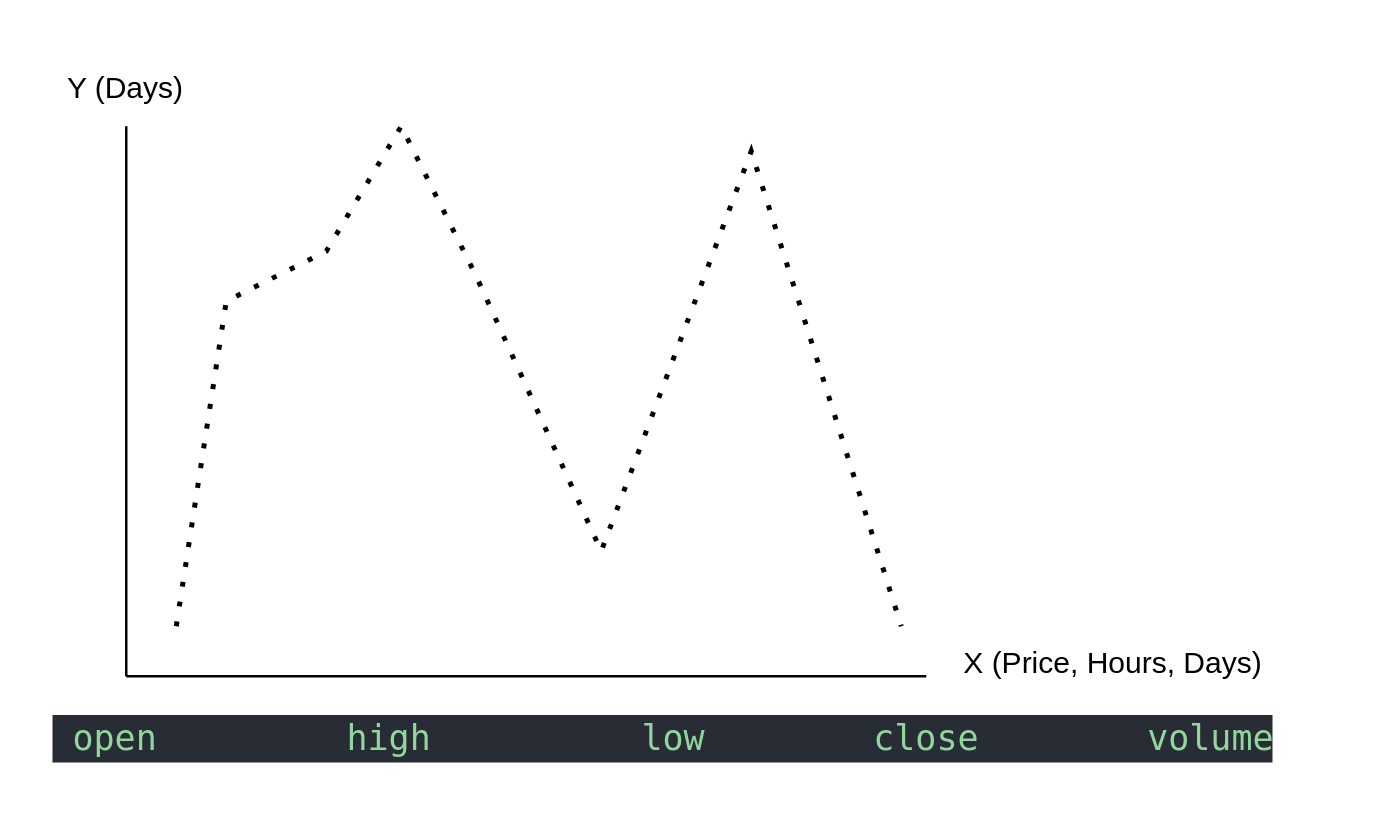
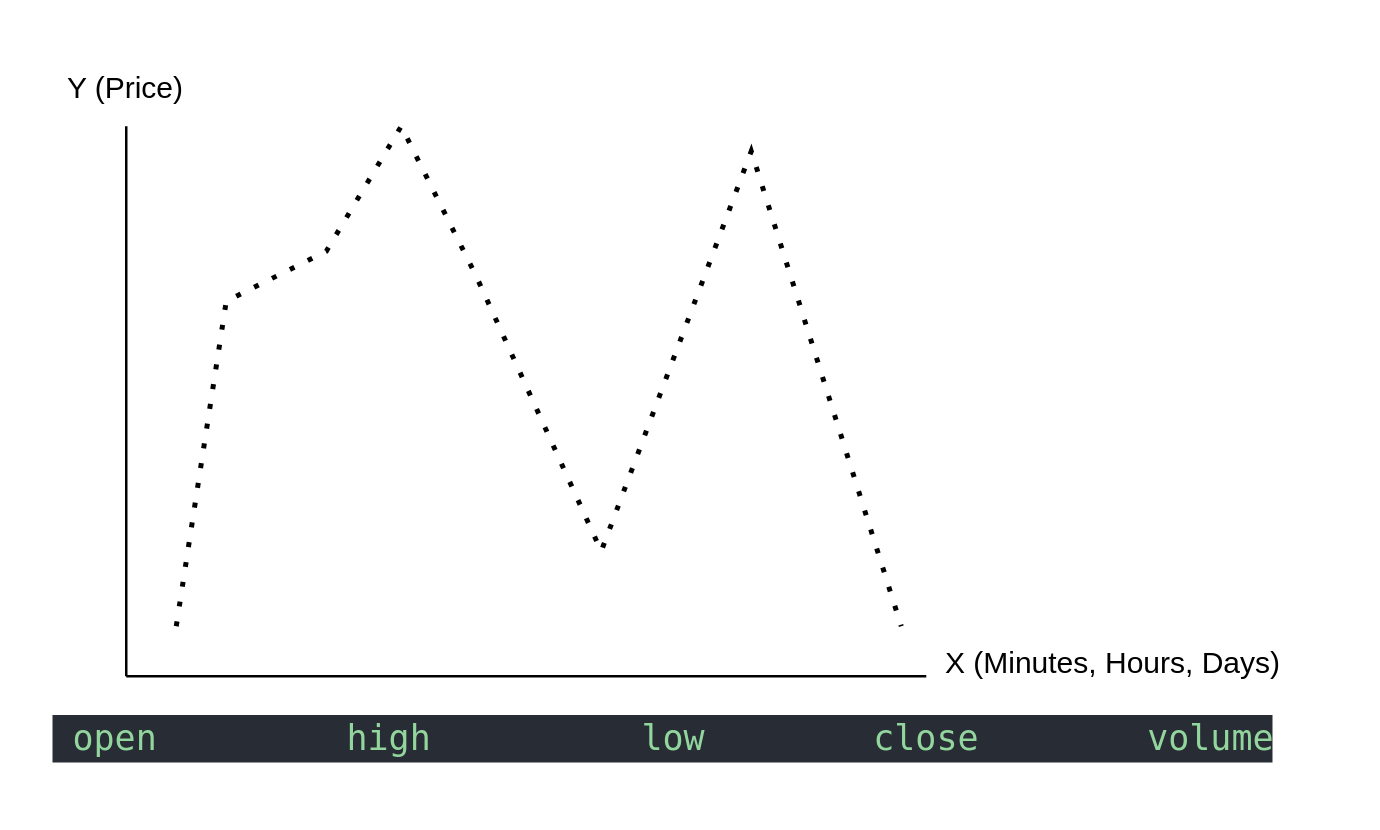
(126, 89) -> (126, 89)
(1114, 664) -> (1114, 664)
